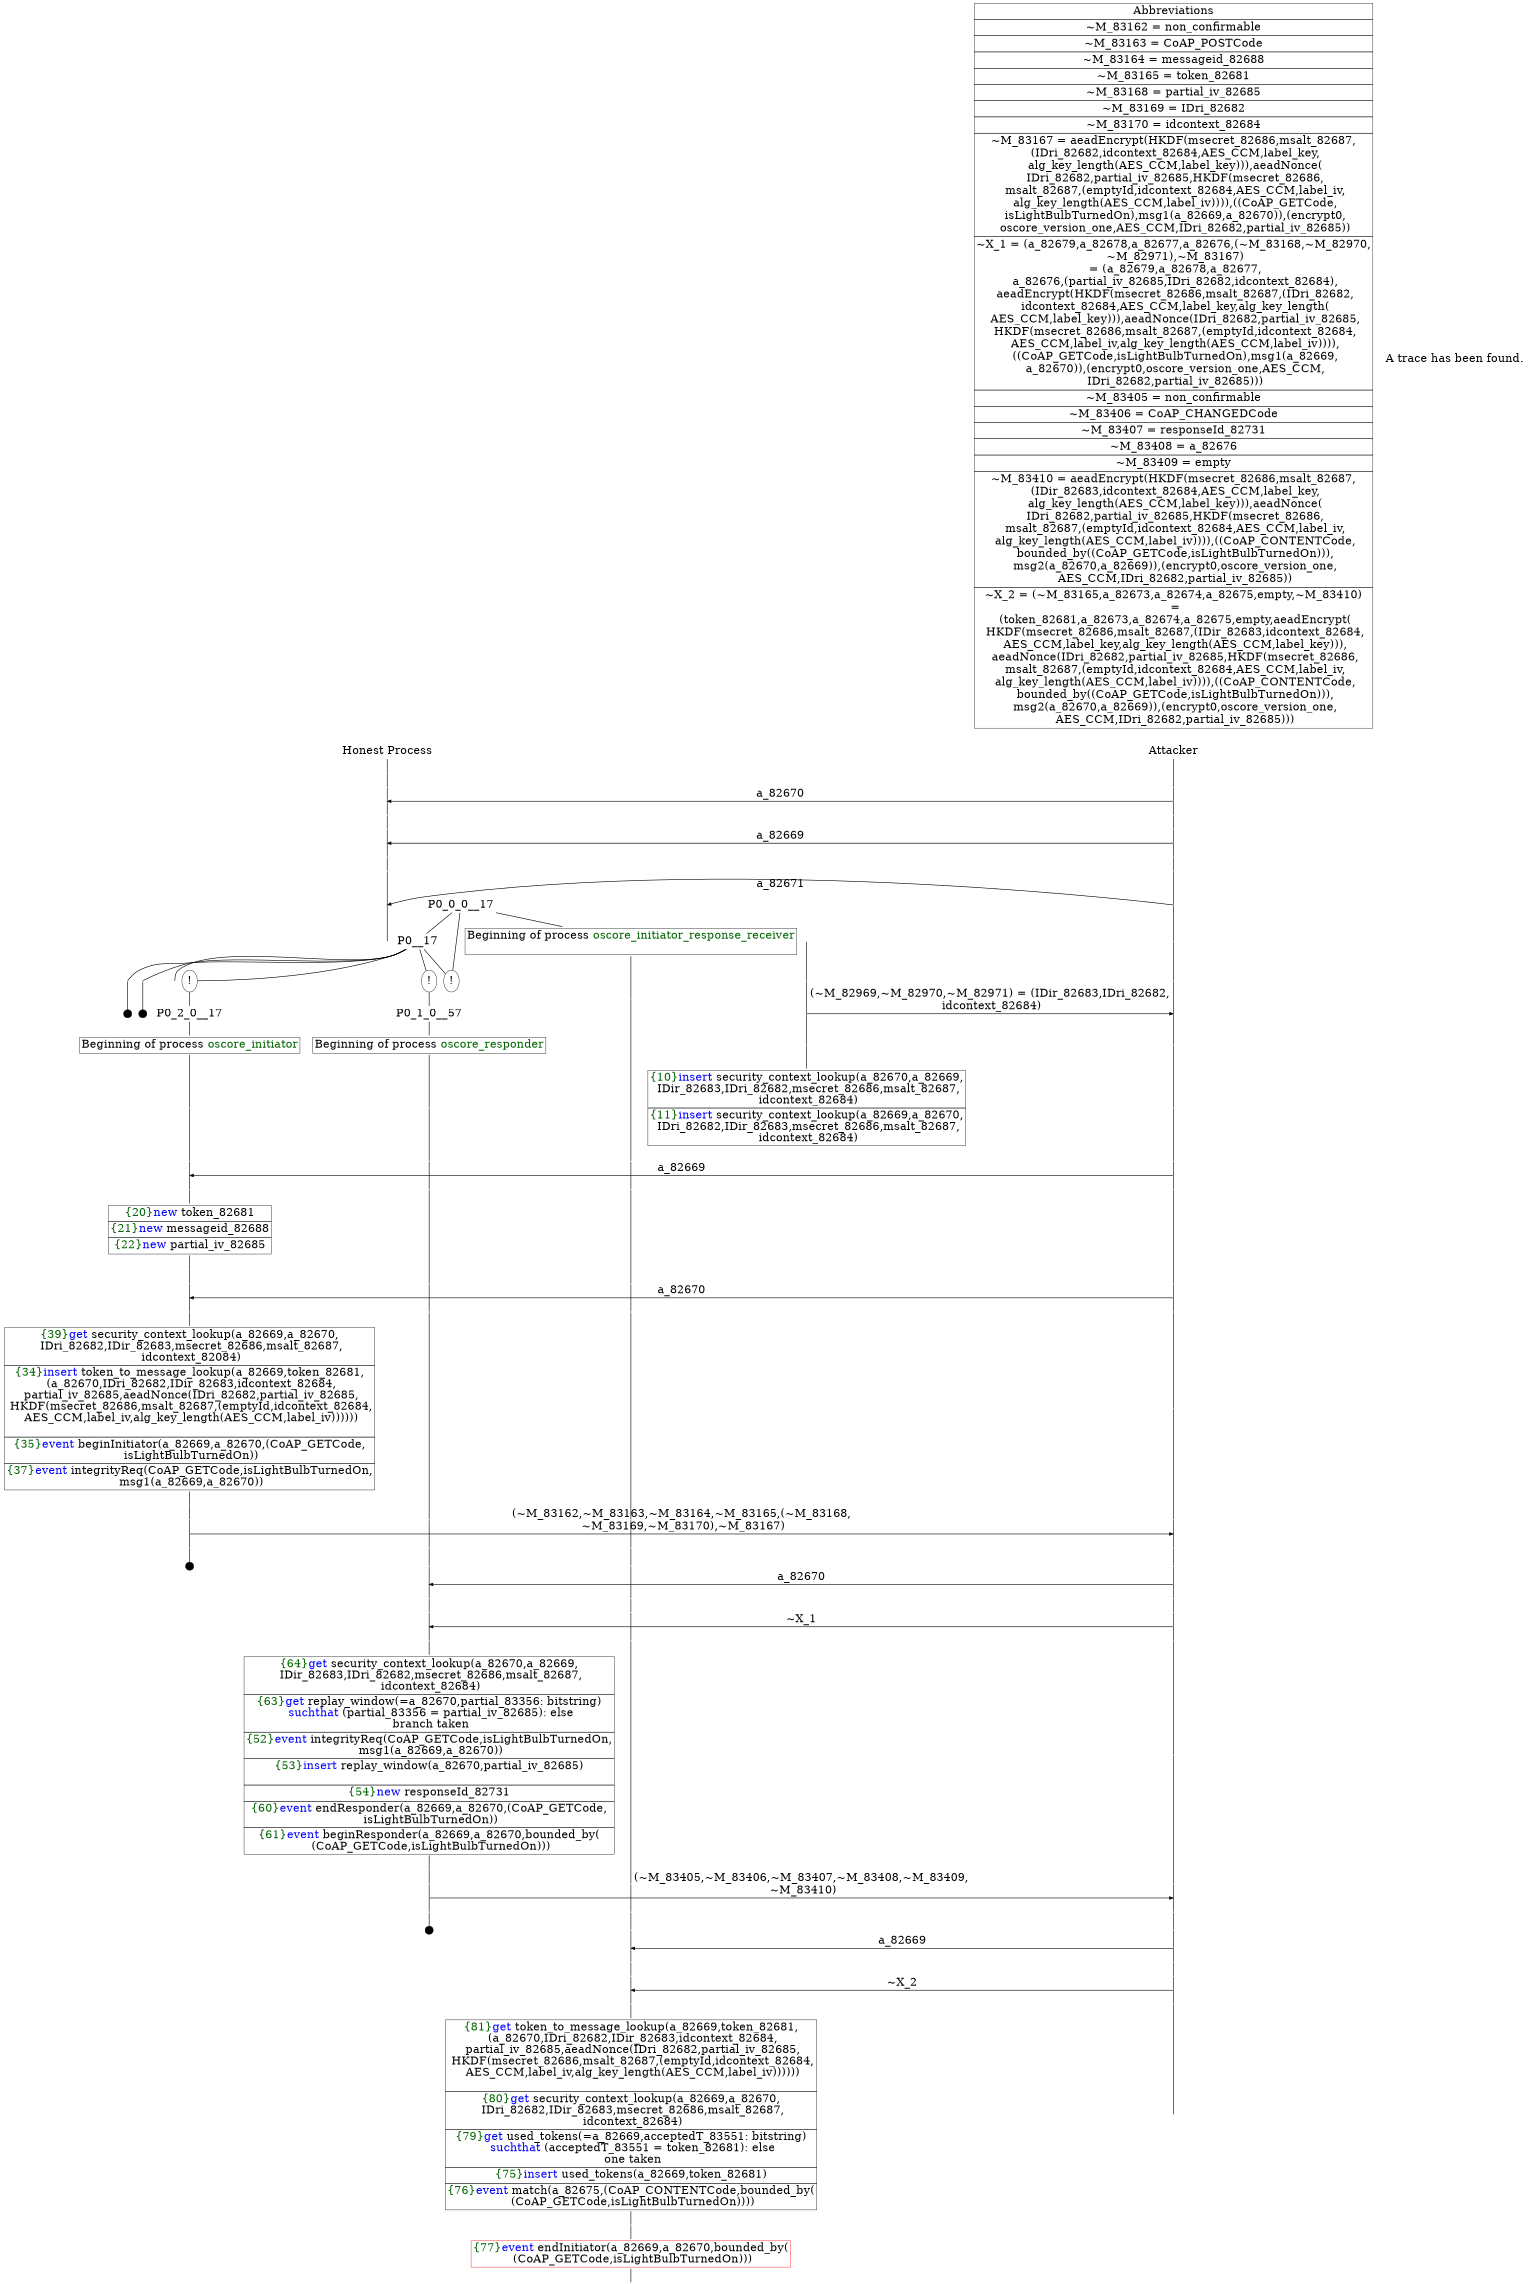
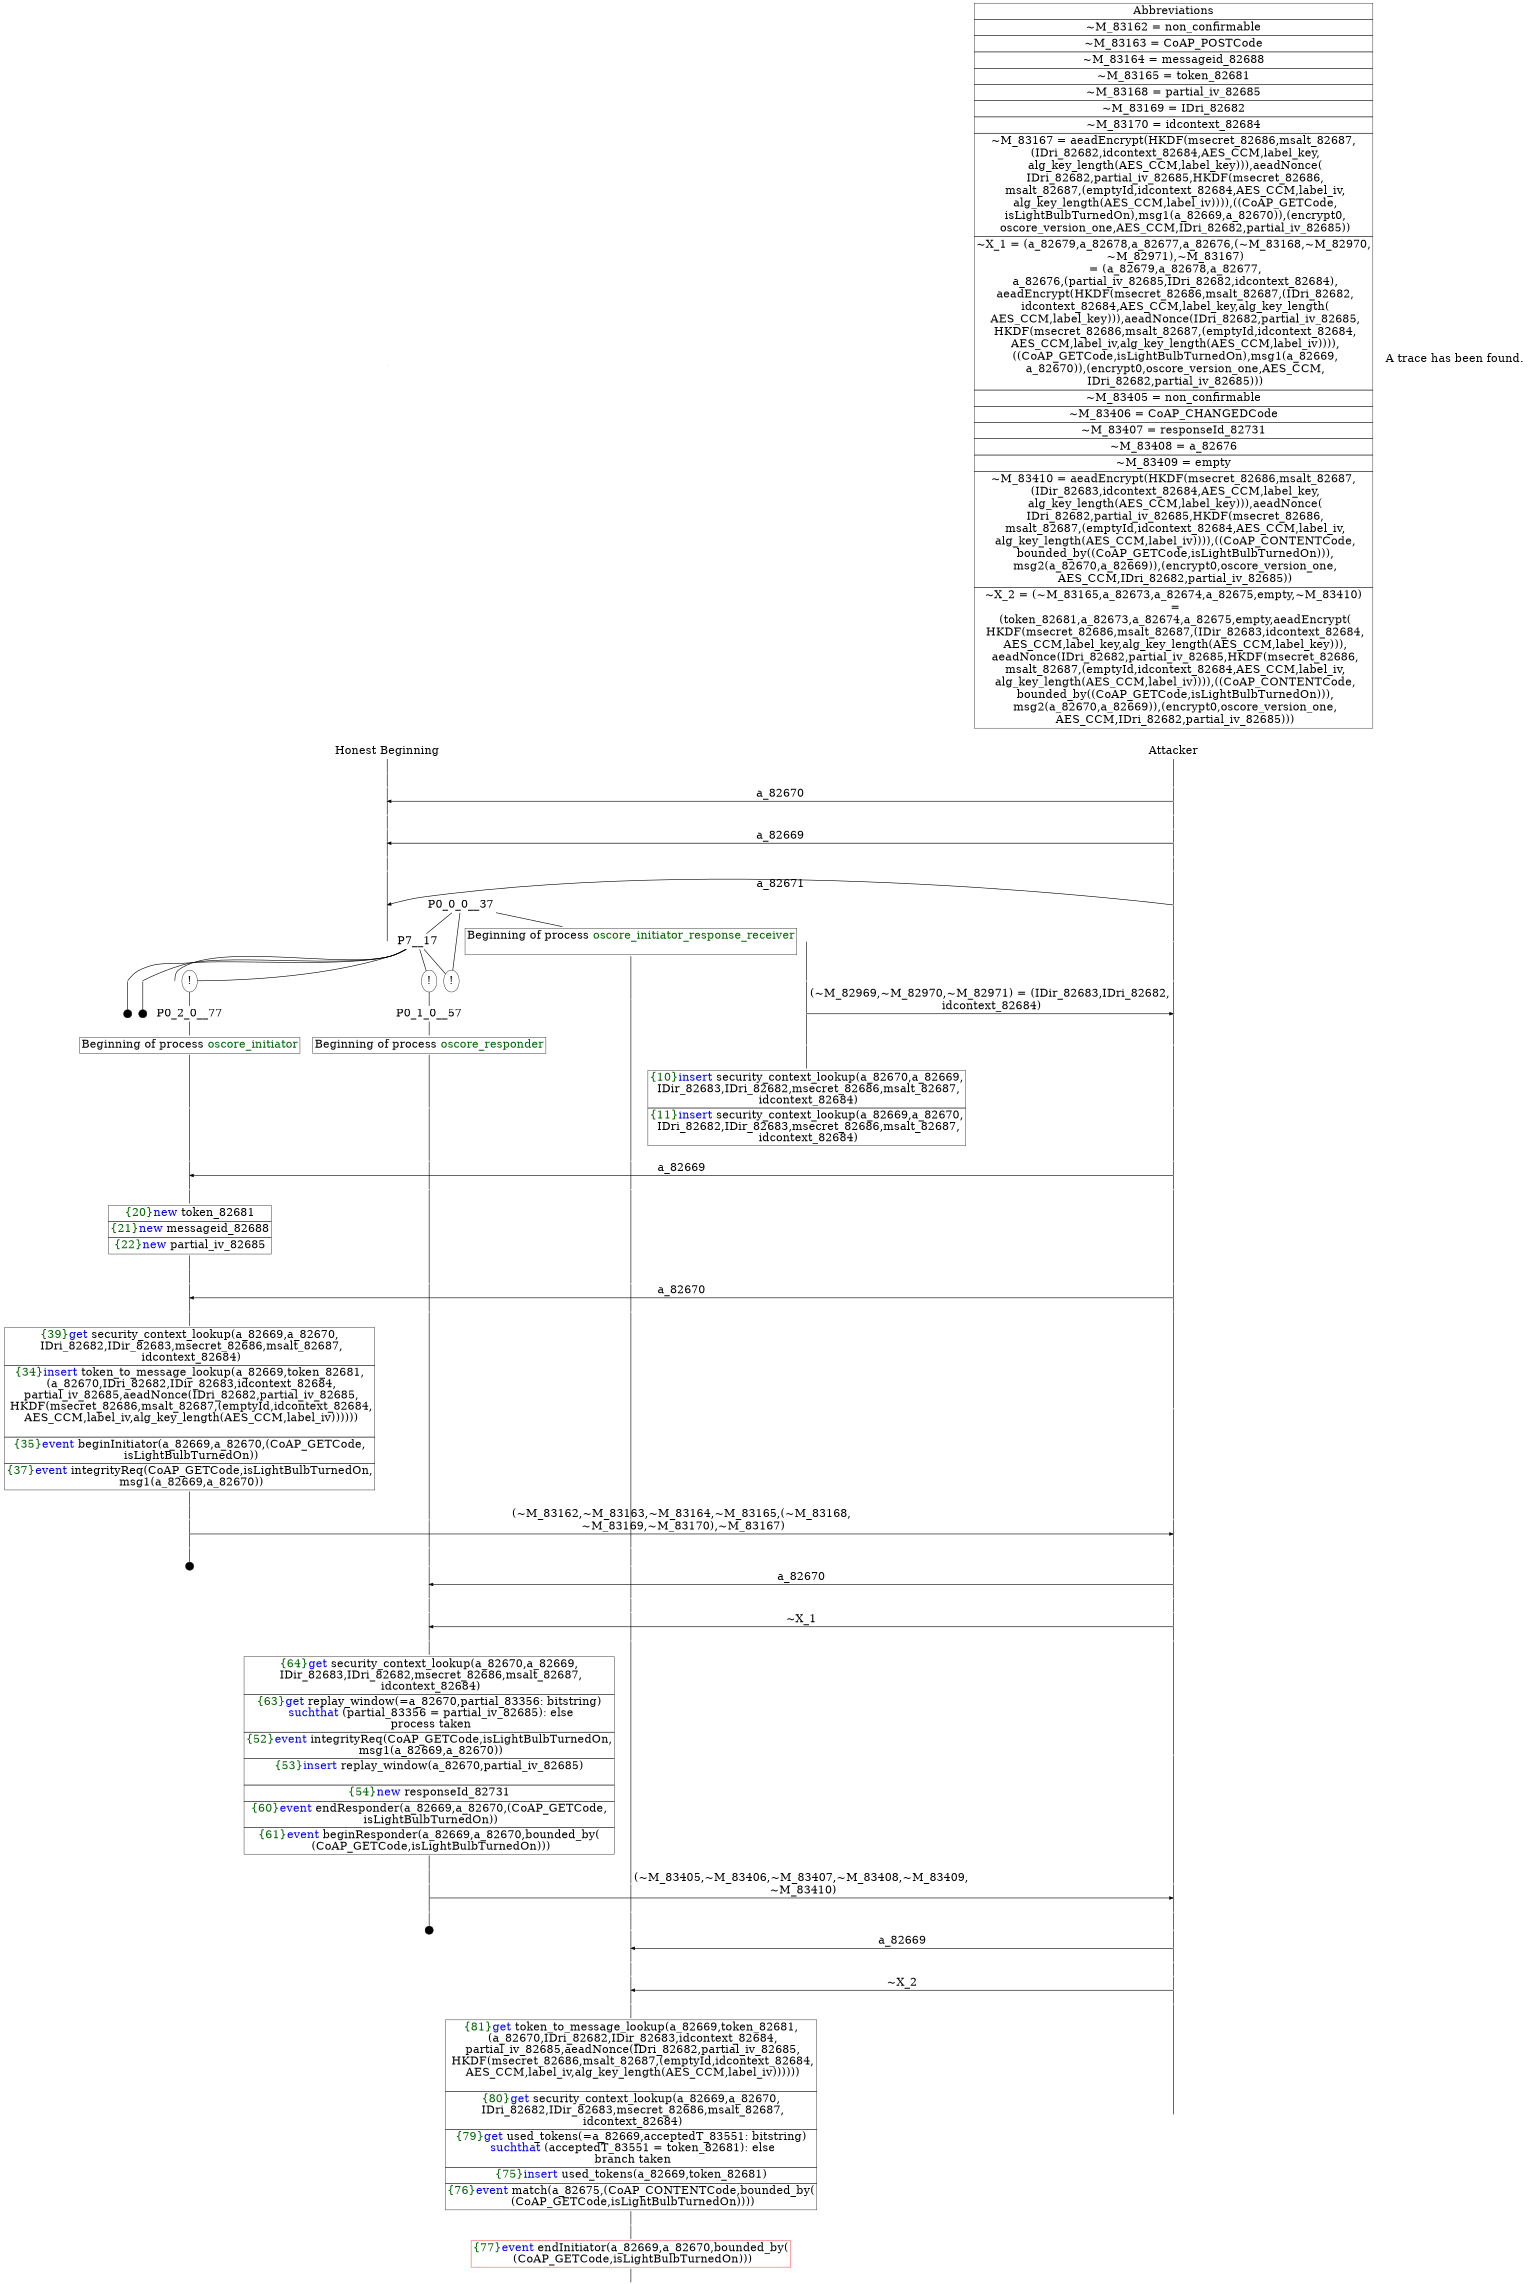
(387, 751) -> (387, 751)
(461, 905) -> (461, 905)
(417, 941) -> (417, 941)
(190, 1014) -> (190, 1014)
(190, 1357) -> (190, 1357)
(429, 1724) -> (429, 1724)
(631, 2159) -> (631, 2159)
